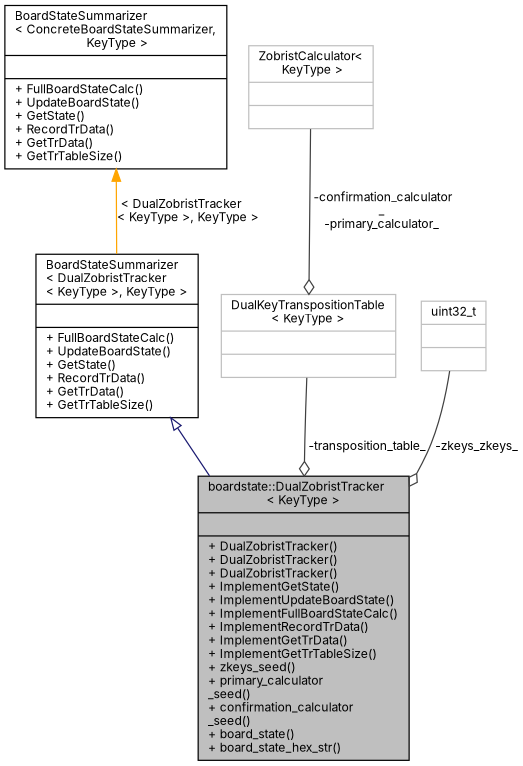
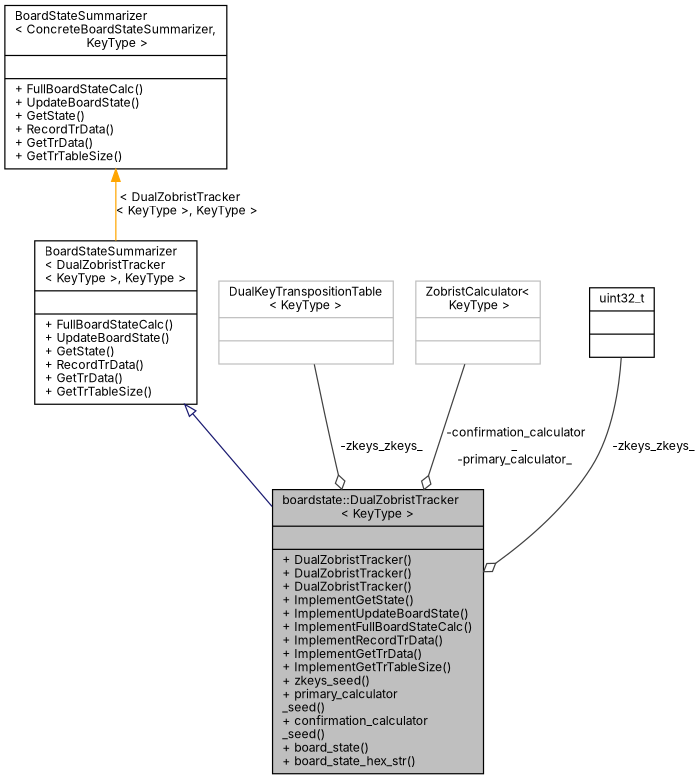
(310, 204) -> (447, 420)
(454, 336) -> (622, 323)
(366, 447) -> (380, 447)
